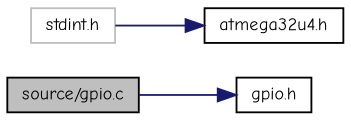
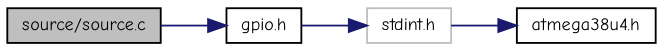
(274, 26) -> (586, 26)
none -> (325, 26)
(73, 95) -> (84, 26)
